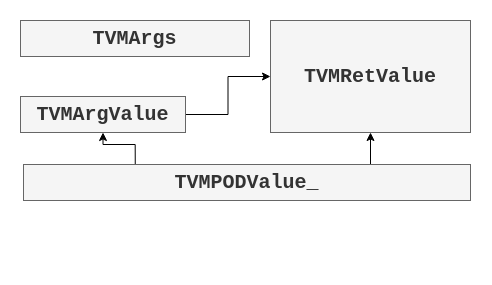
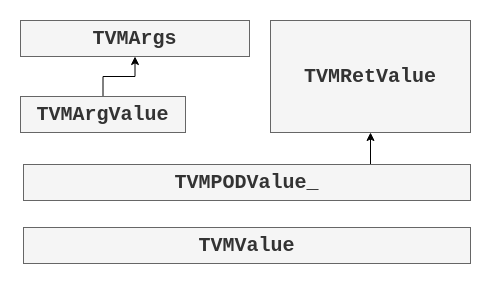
(228, 99) -> (115, 77)
(127, 145) -> none
none -> (247, 246)
